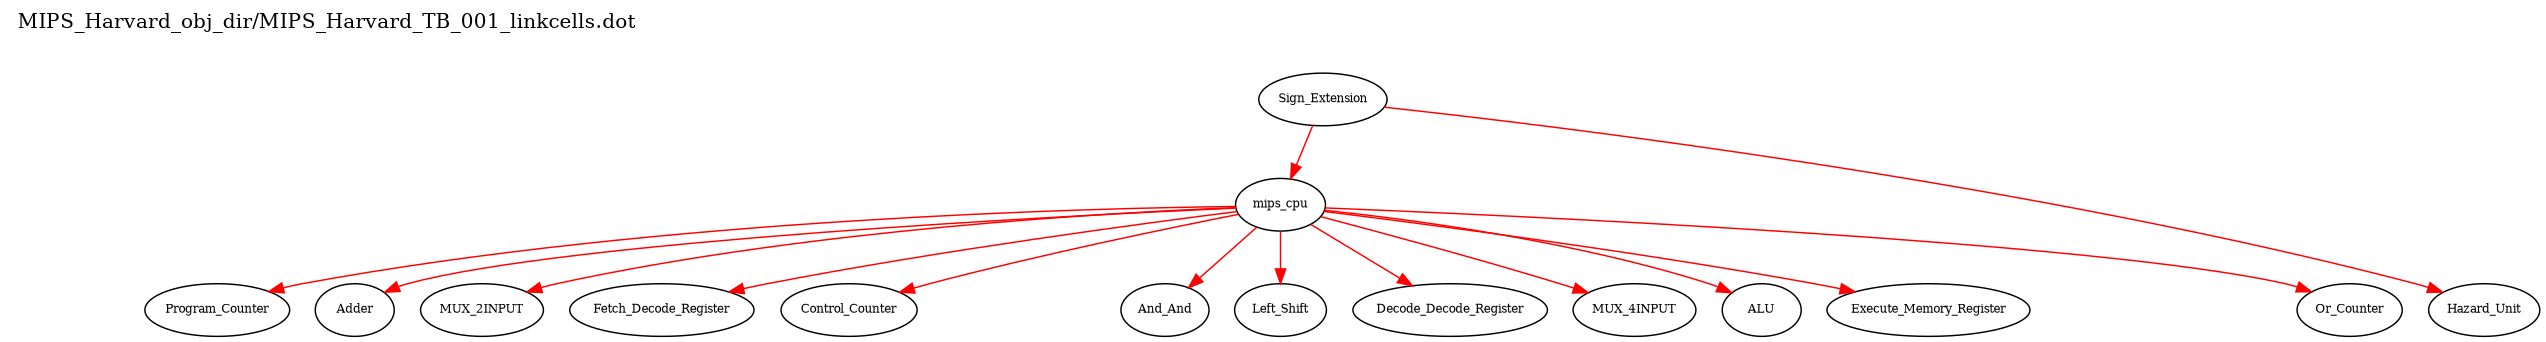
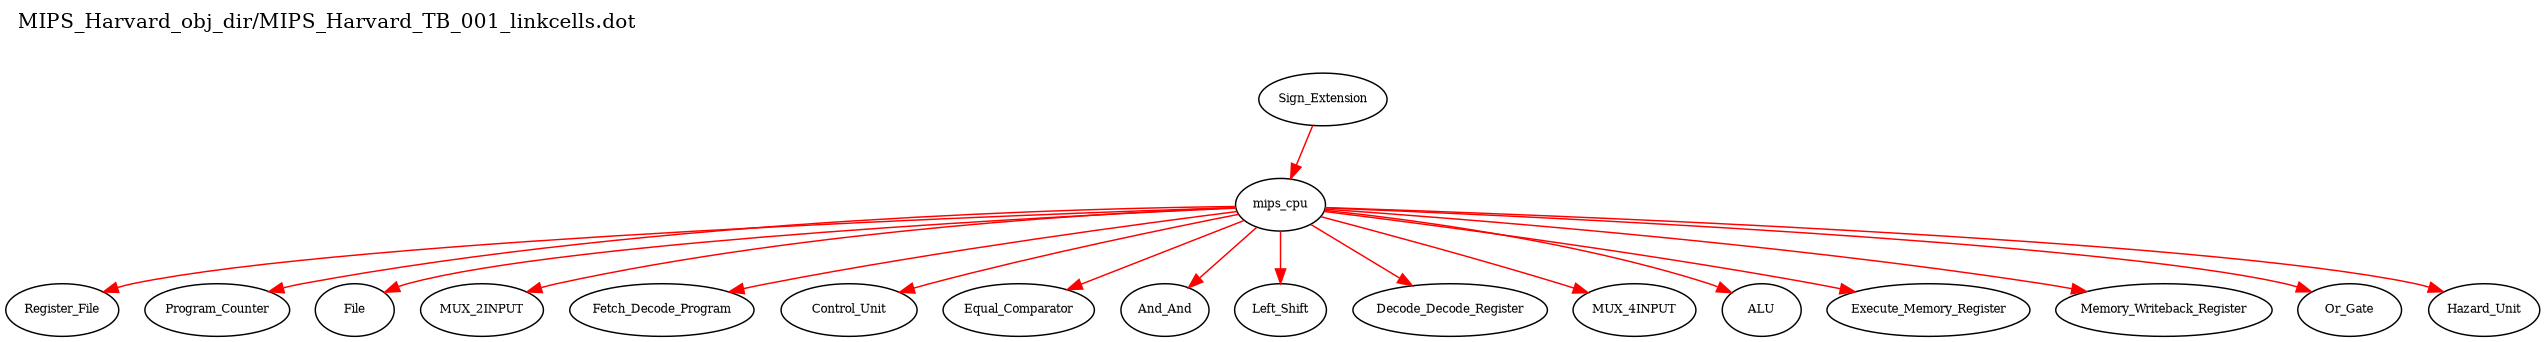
(1910, 179) -> (2044, 243)
none -> (62, 310)
(355, 310) -> (355, 310)
(662, 310) -> (662, 310)
(849, 310) -> (849, 310)
none -> (1019, 310)
none -> (2164, 310)
(2350, 310) -> (2350, 310)
